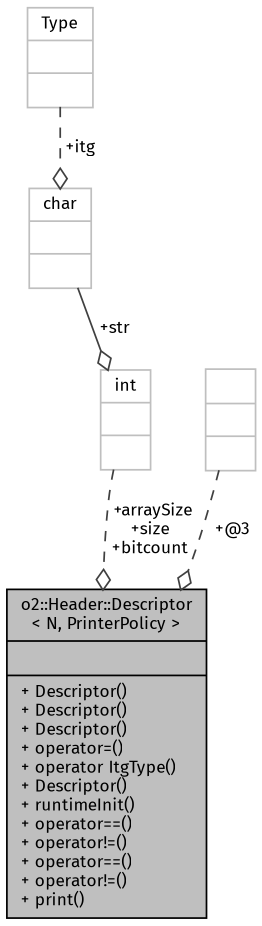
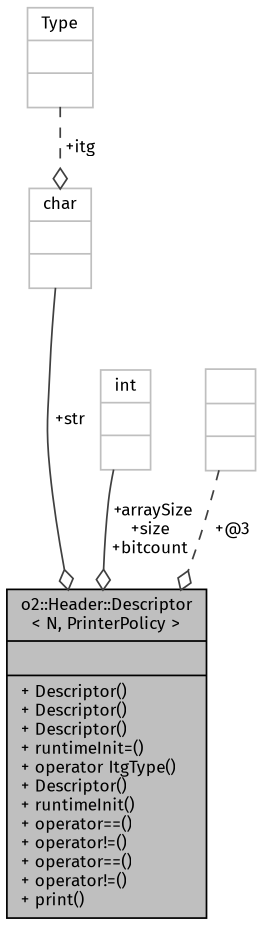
(89, 319) -> (47, 429)
(107, 519) -> (107, 519)
(72, 749) -> (83, 749)
